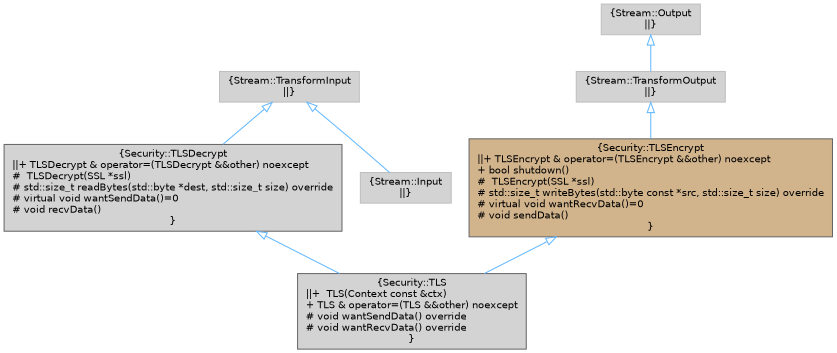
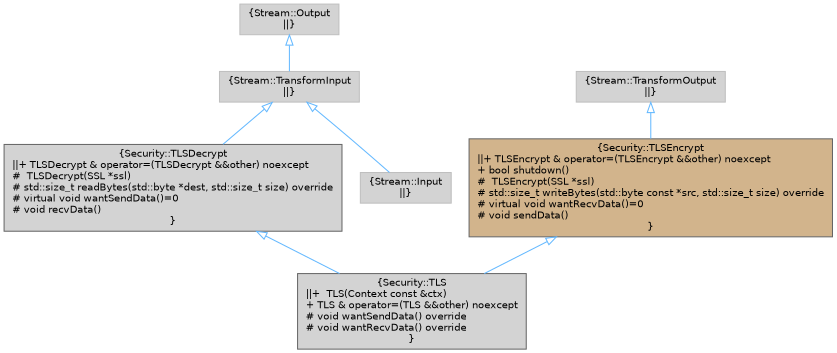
(651, 58) -> (289, 58)
